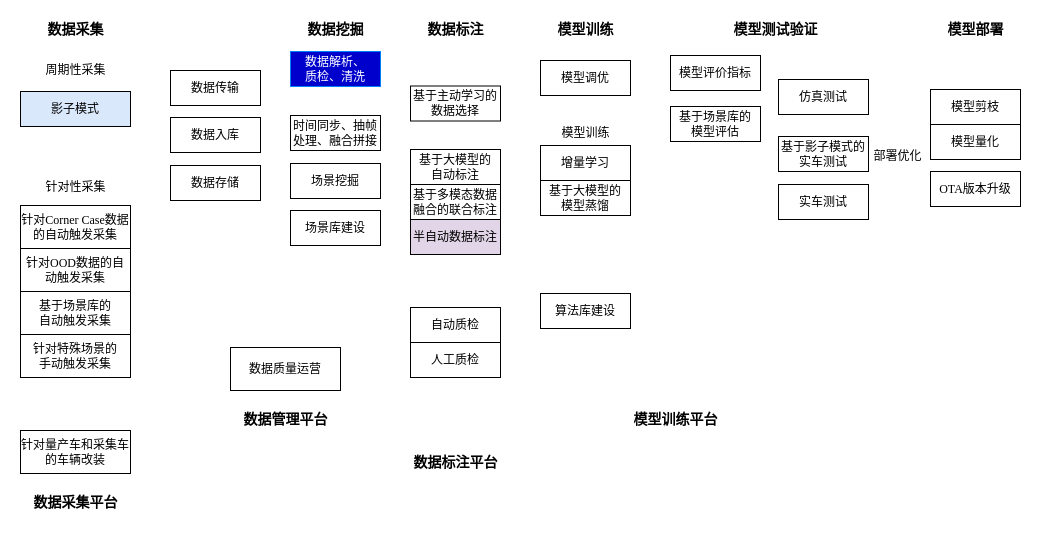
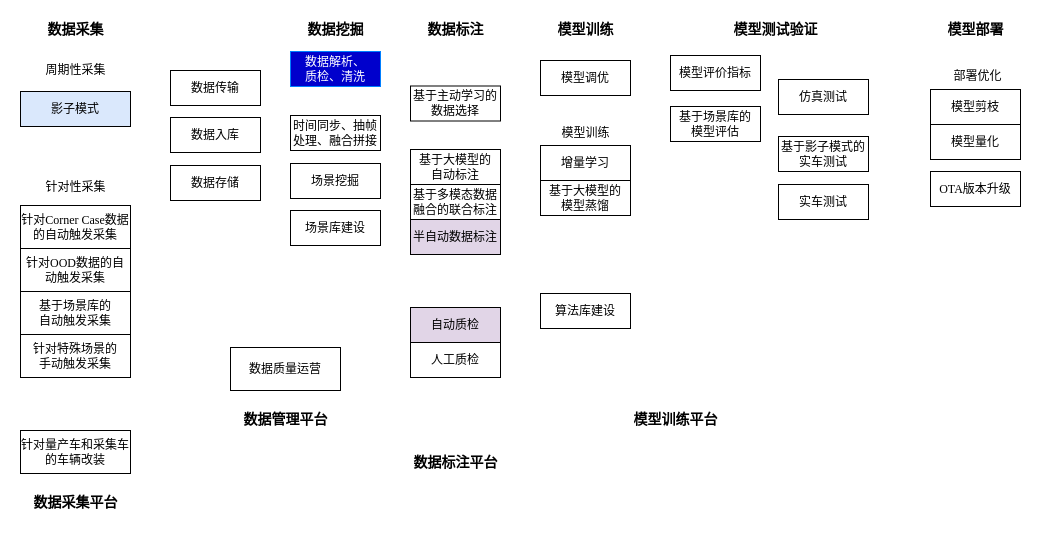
(898, 156) -> (978, 76)
(456, 325) -> (456, 325)
